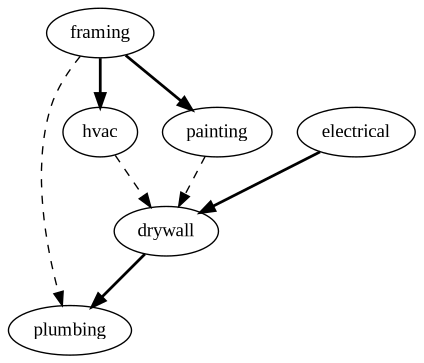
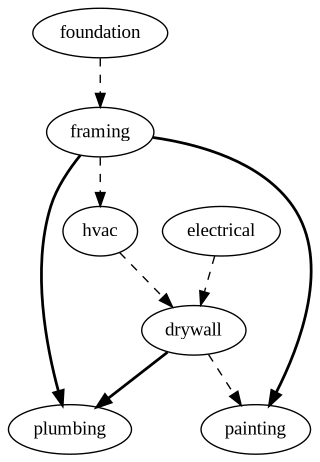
none -> (100, 33)
(100, 76) -> (100, 175)
(42, 171) -> (42, 270)
(195, 175) -> (221, 374)
(267, 179) -> (210, 274)
